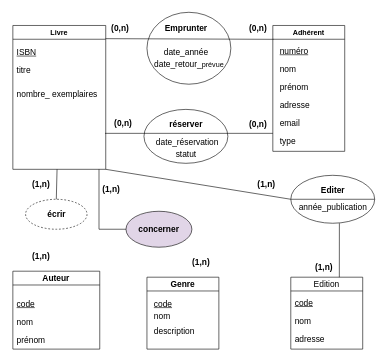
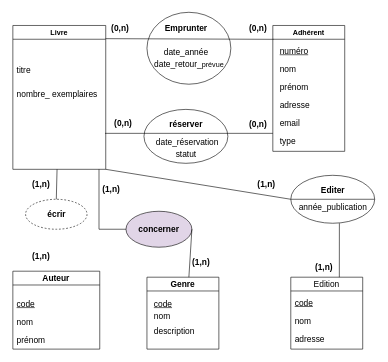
(33, 53) -> none
none -> (190, 254)
